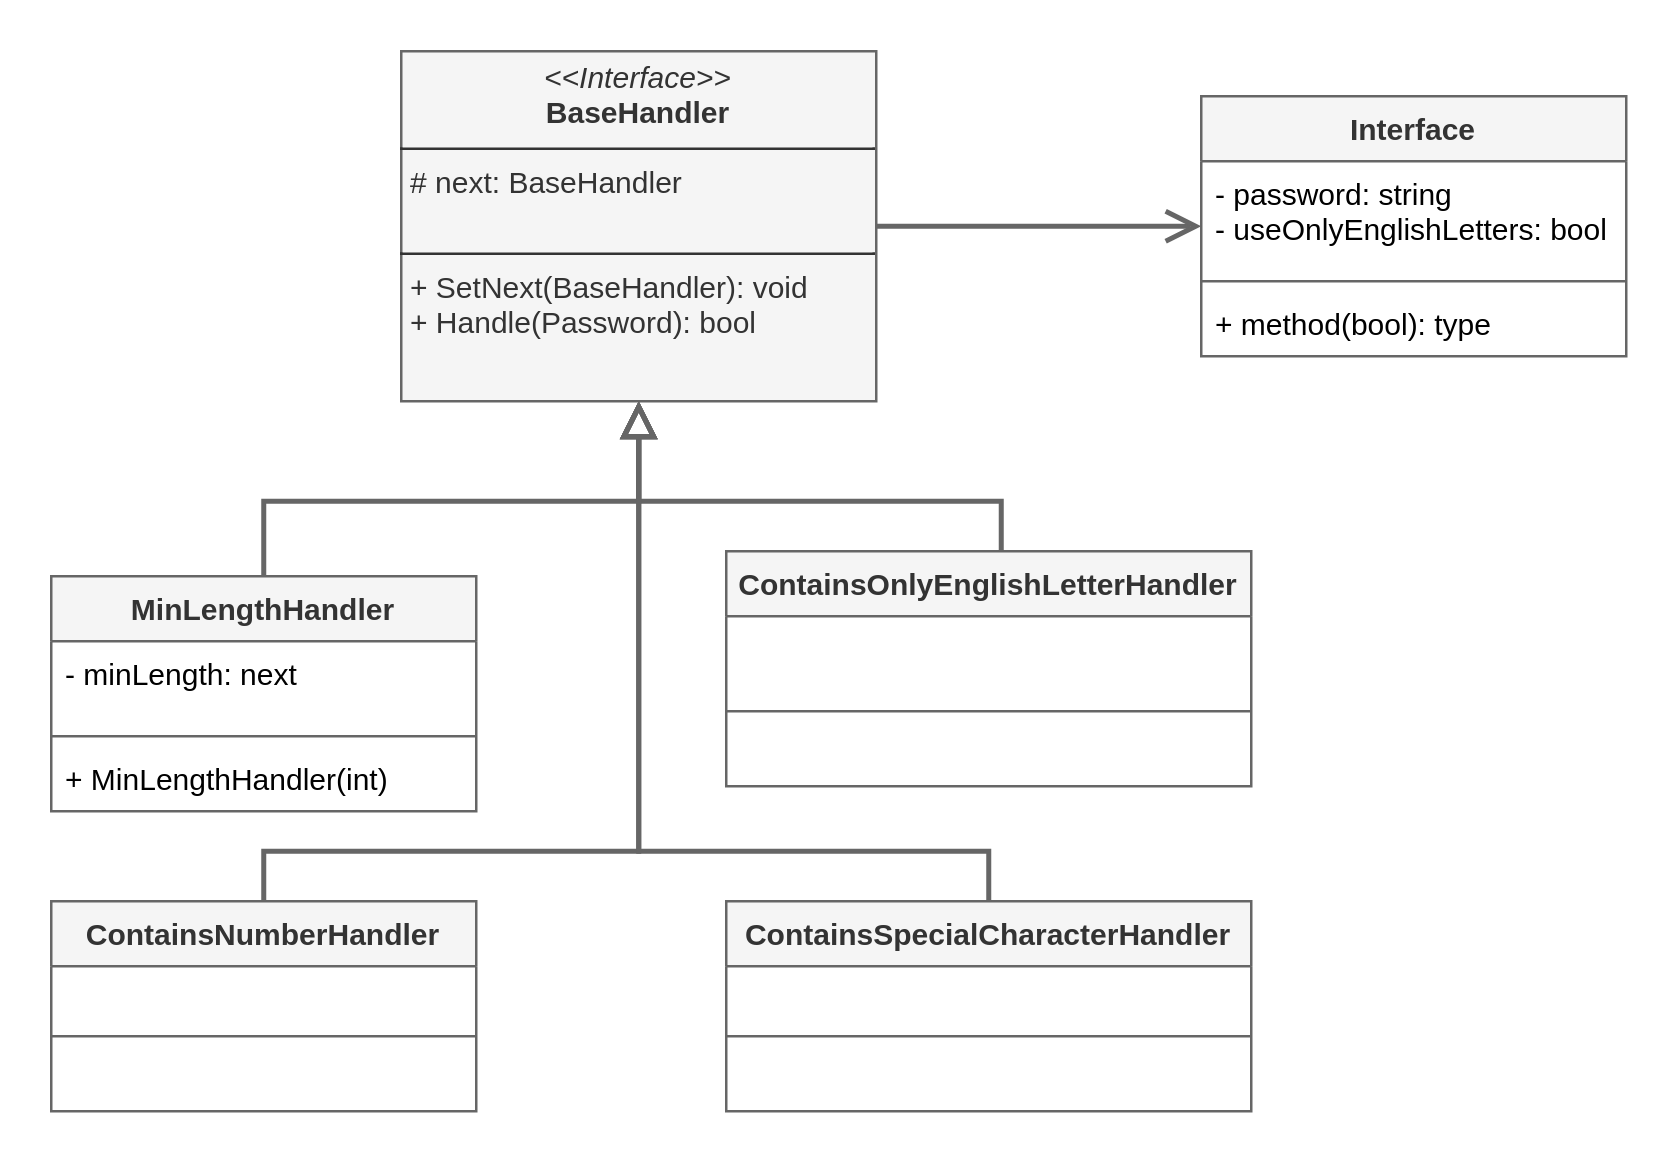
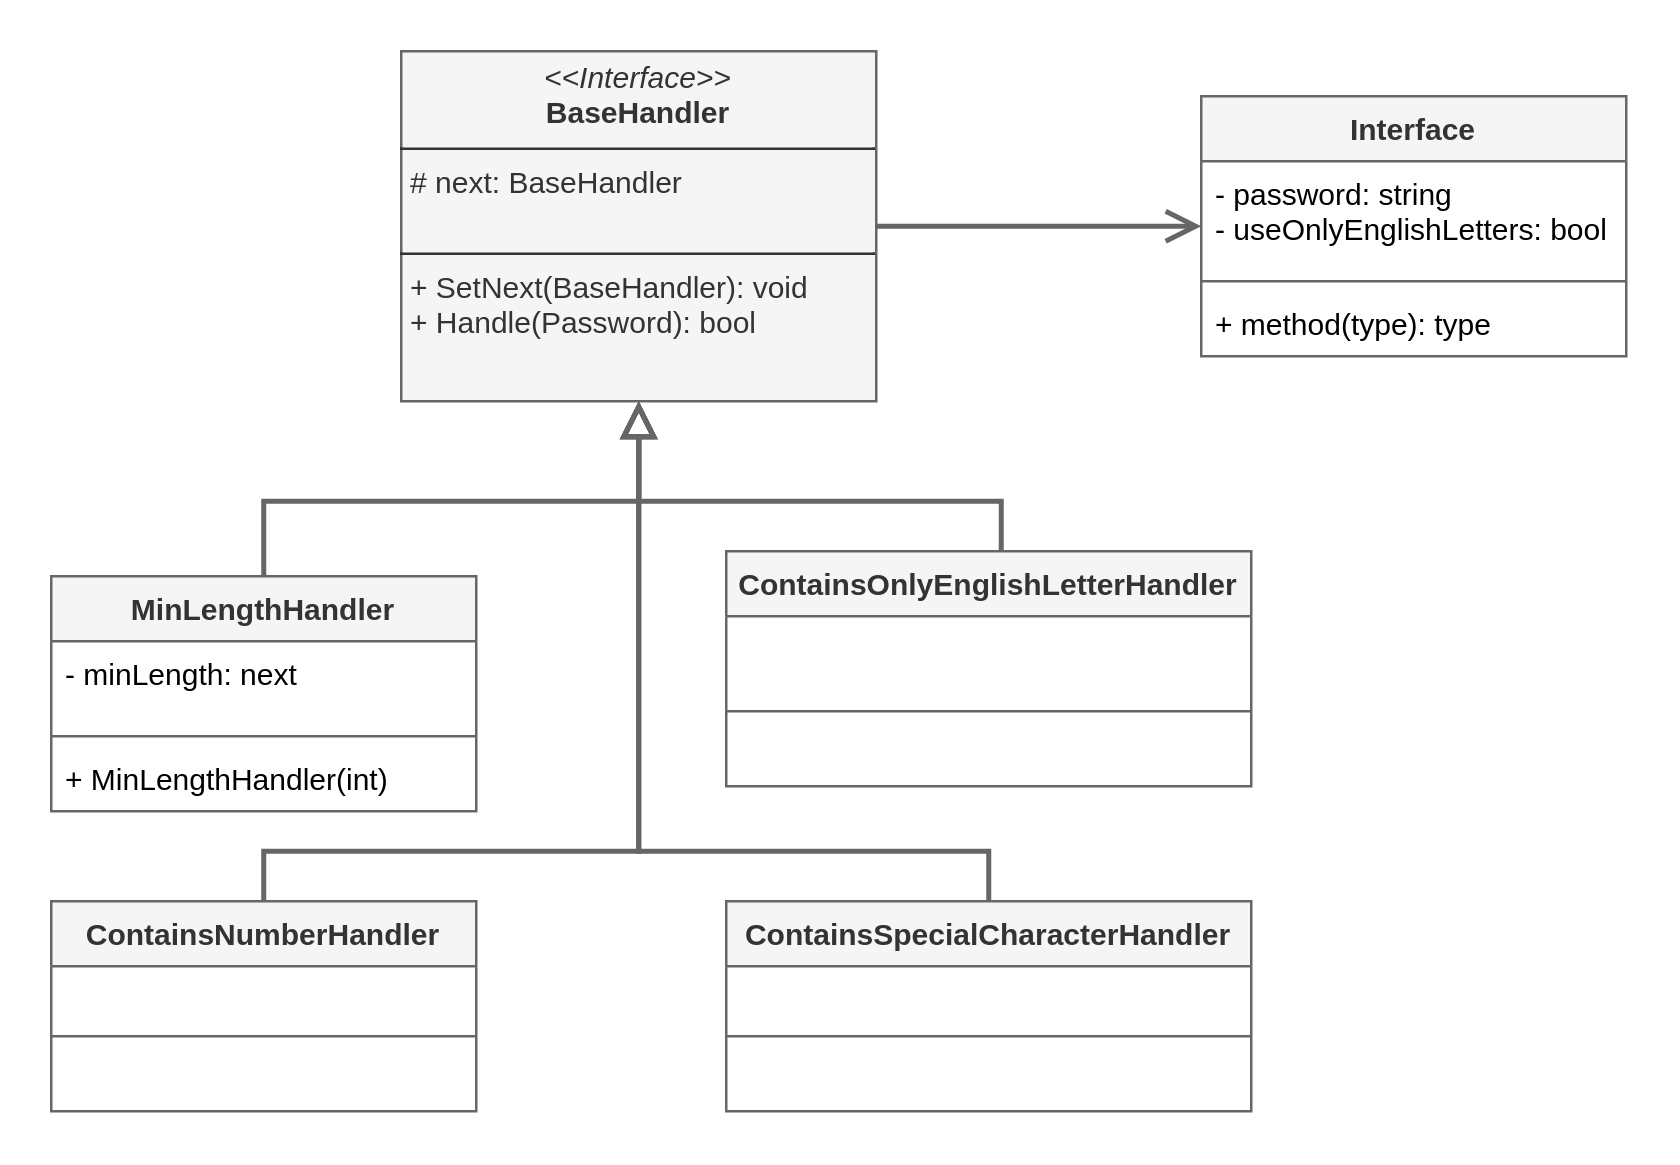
(1369, 327) -> (1373, 327)
